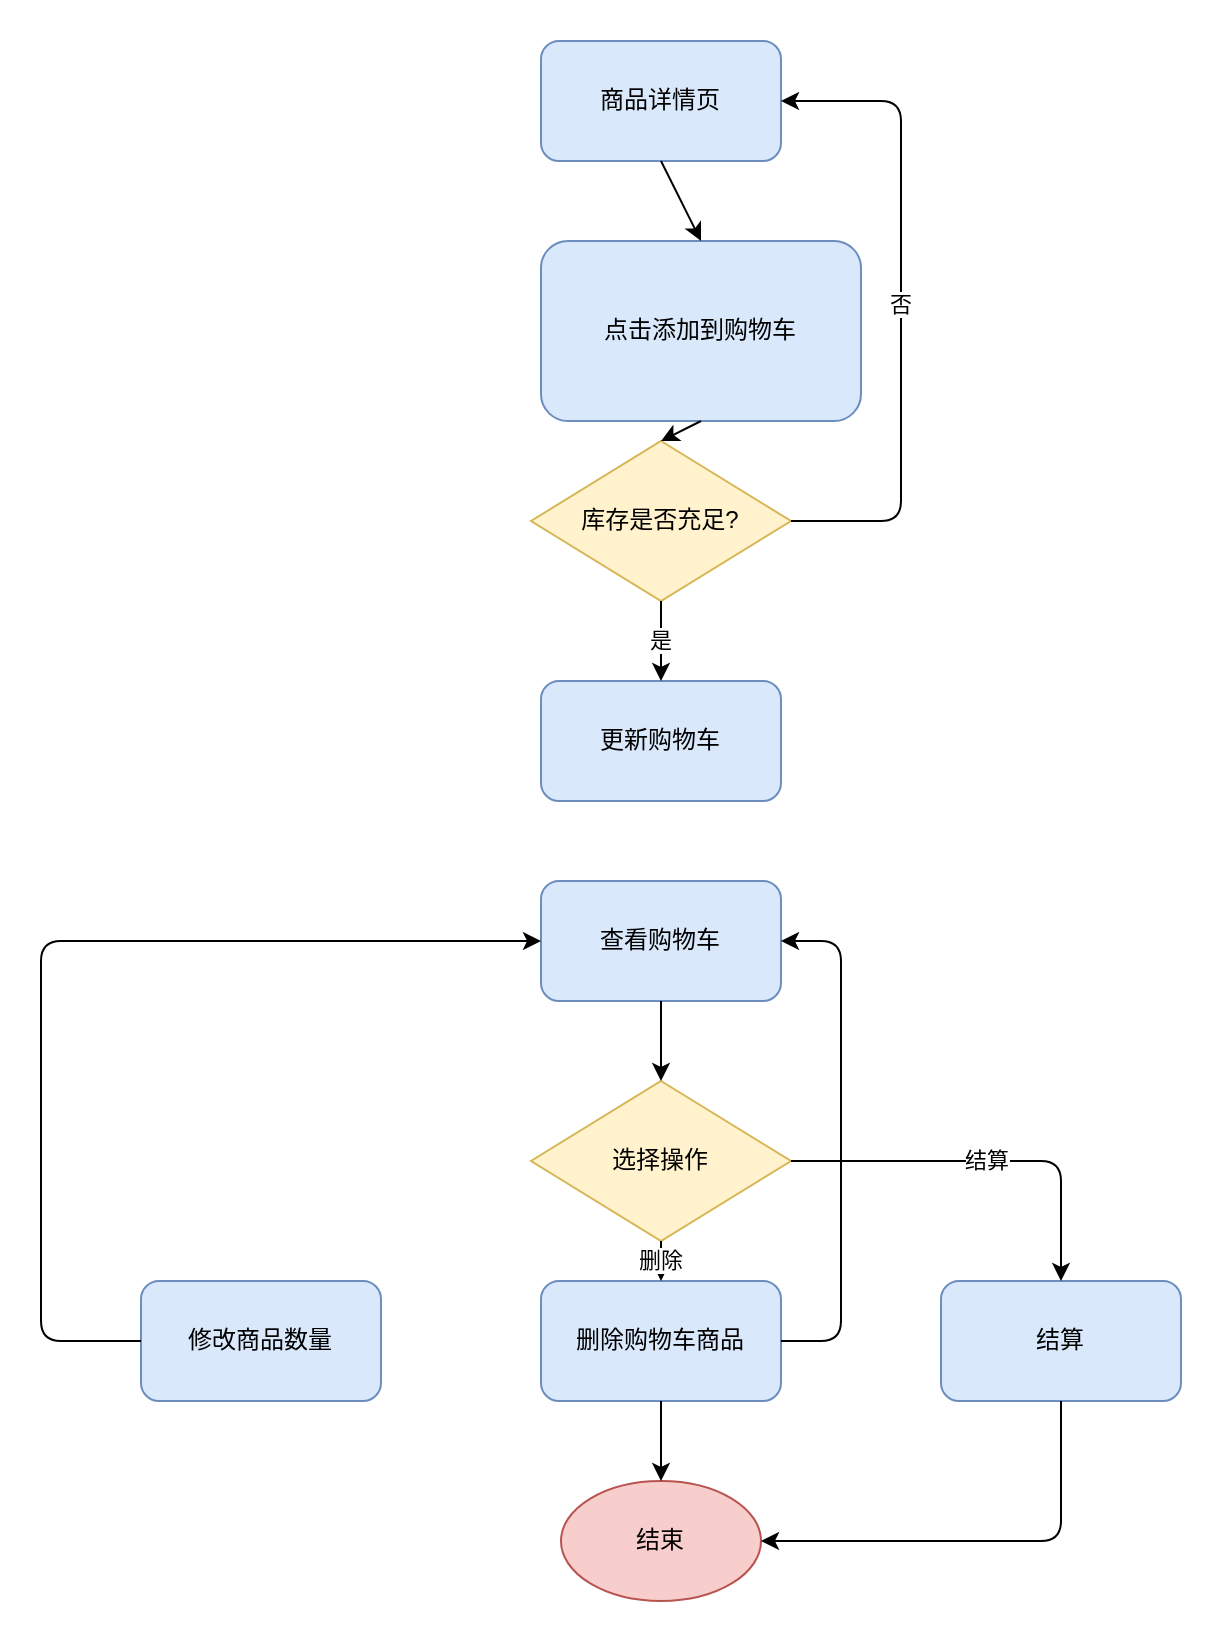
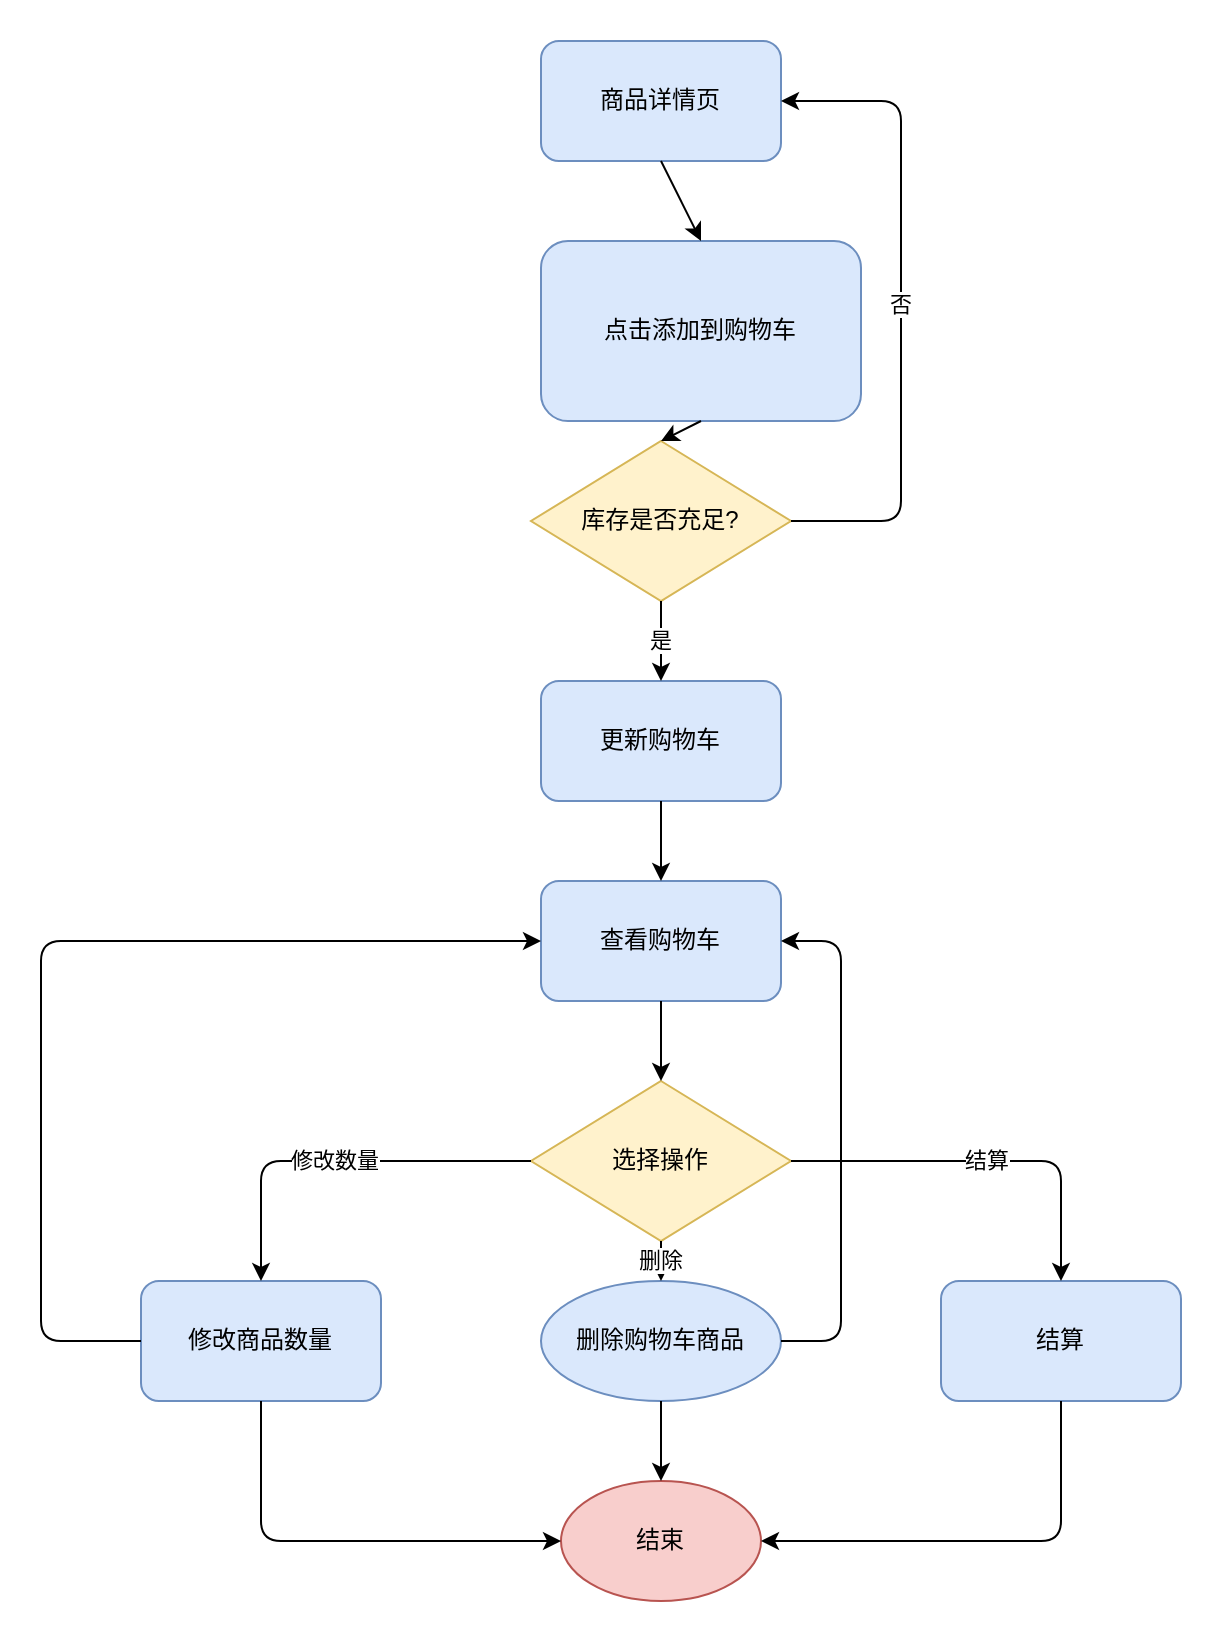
none -> (661, 834)
none -> (350, 1161)
(661, 1341) -> (661, 1341)
none -> (341, 1541)
